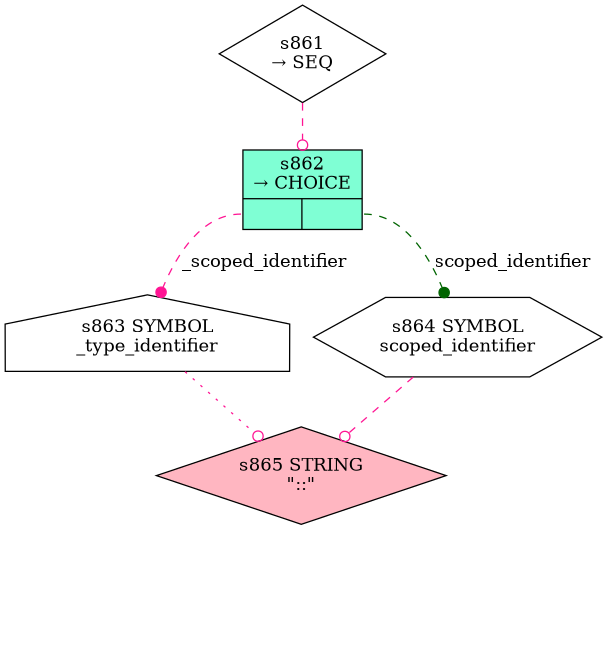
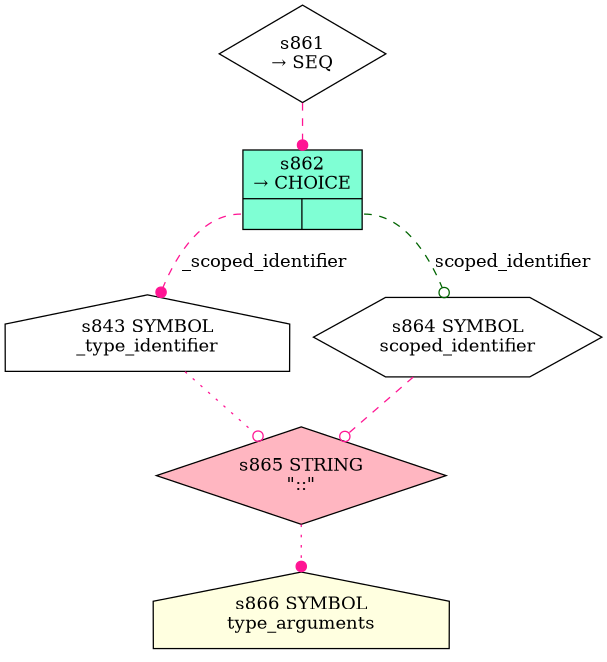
(303, 121) -> (303, 121)
(413, 239) -> (413, 239)
(147, 337) -> (147, 337)
none -> (301, 614)
